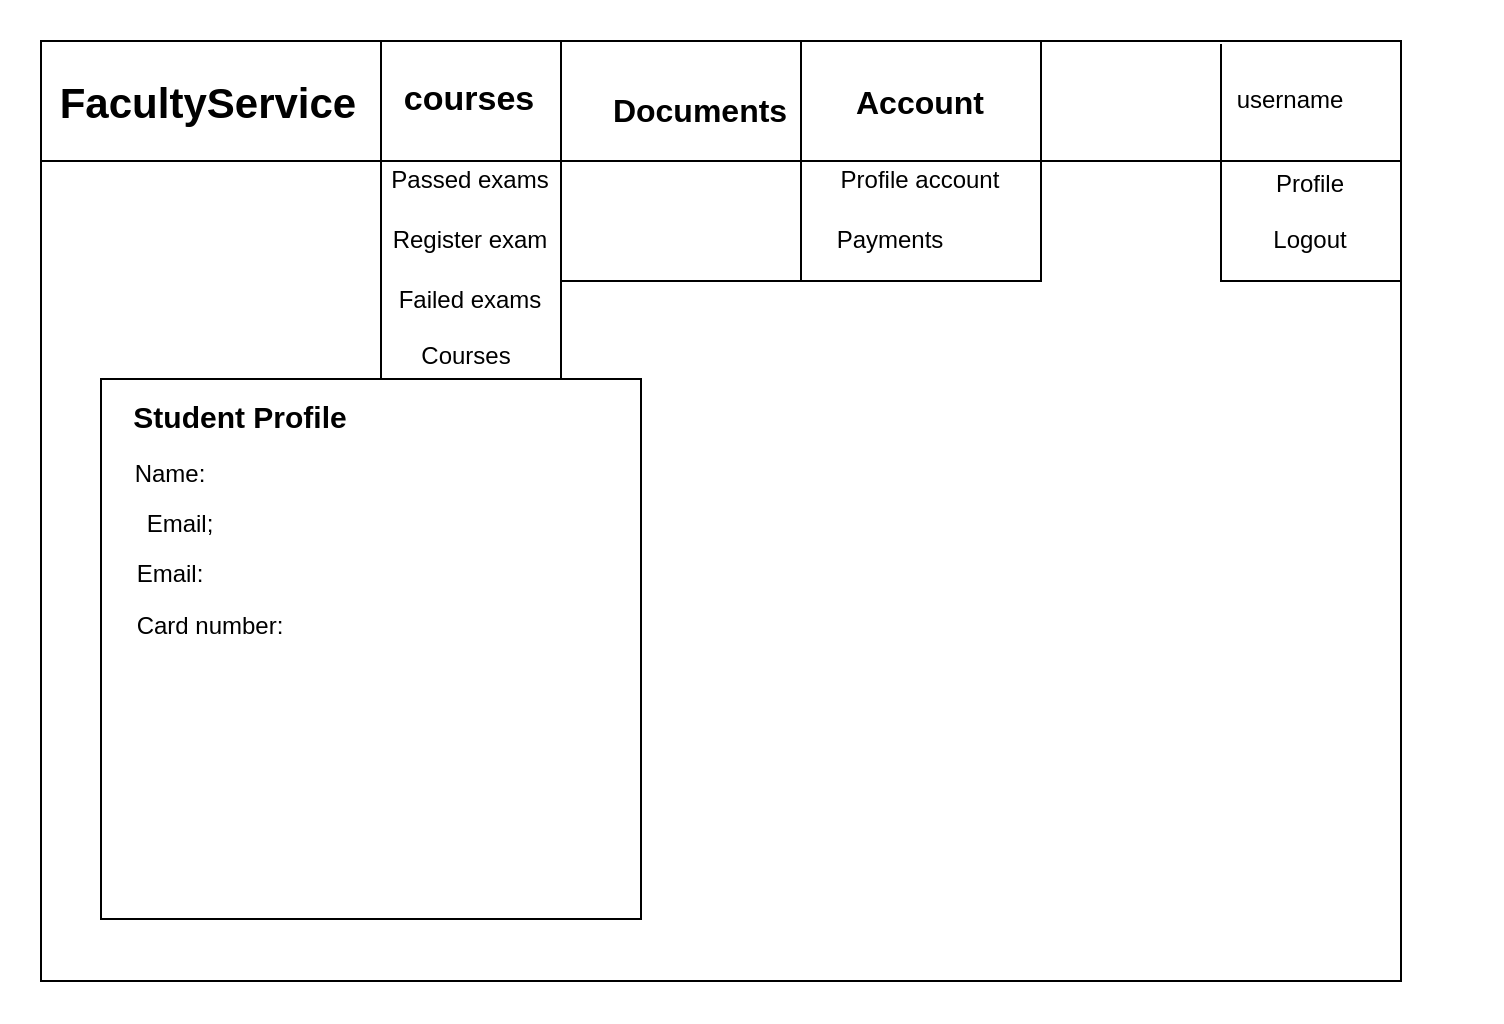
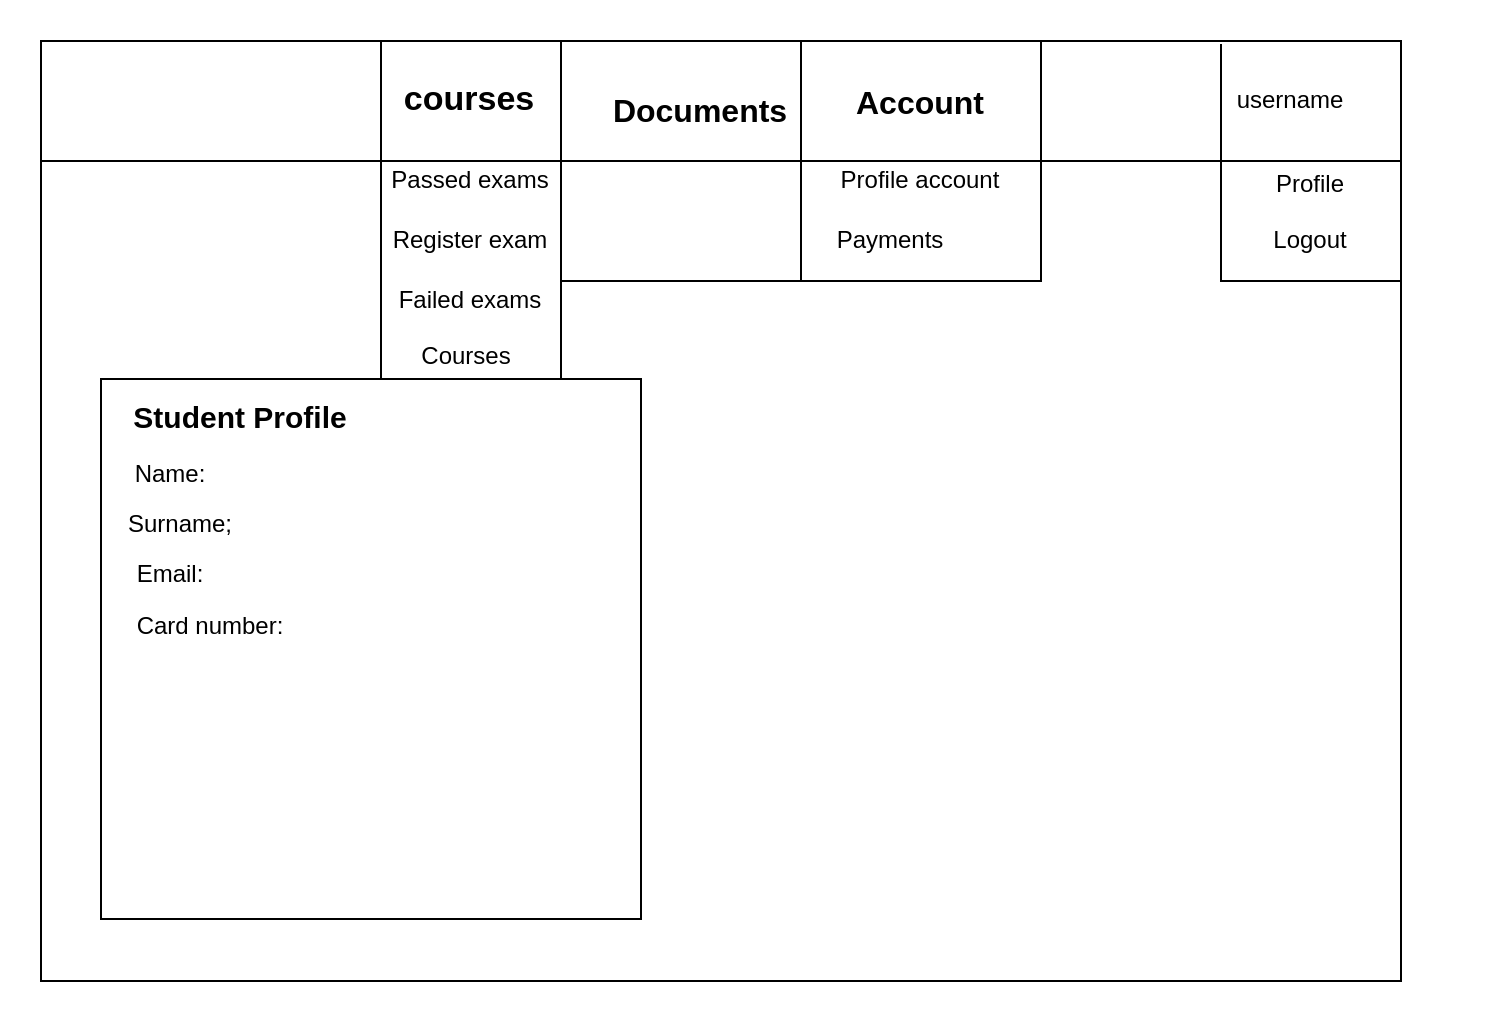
(209, 104) -> none
(181, 525) -> (181, 525)
